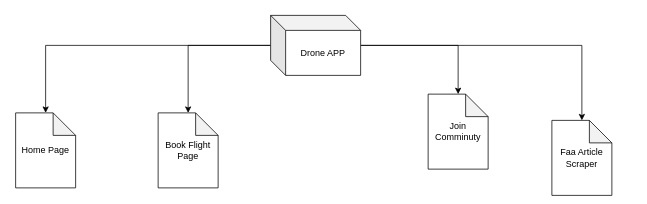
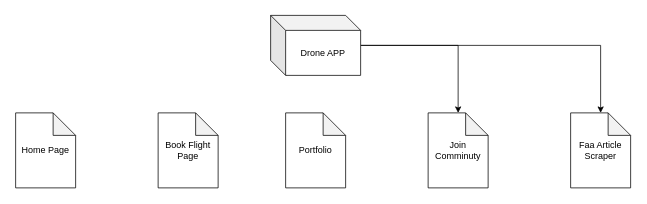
(84, 45) -> none
(188, 106) -> none
(458, 132) -> (458, 150)
none -> (315, 150)
(582, 158) -> (600, 150)
